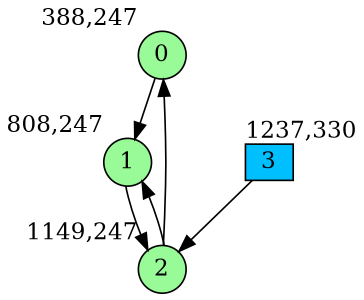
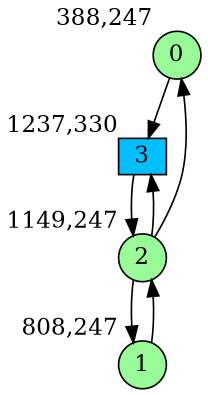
(148, 101) -> (162, 100)
none -> (154, 214)
